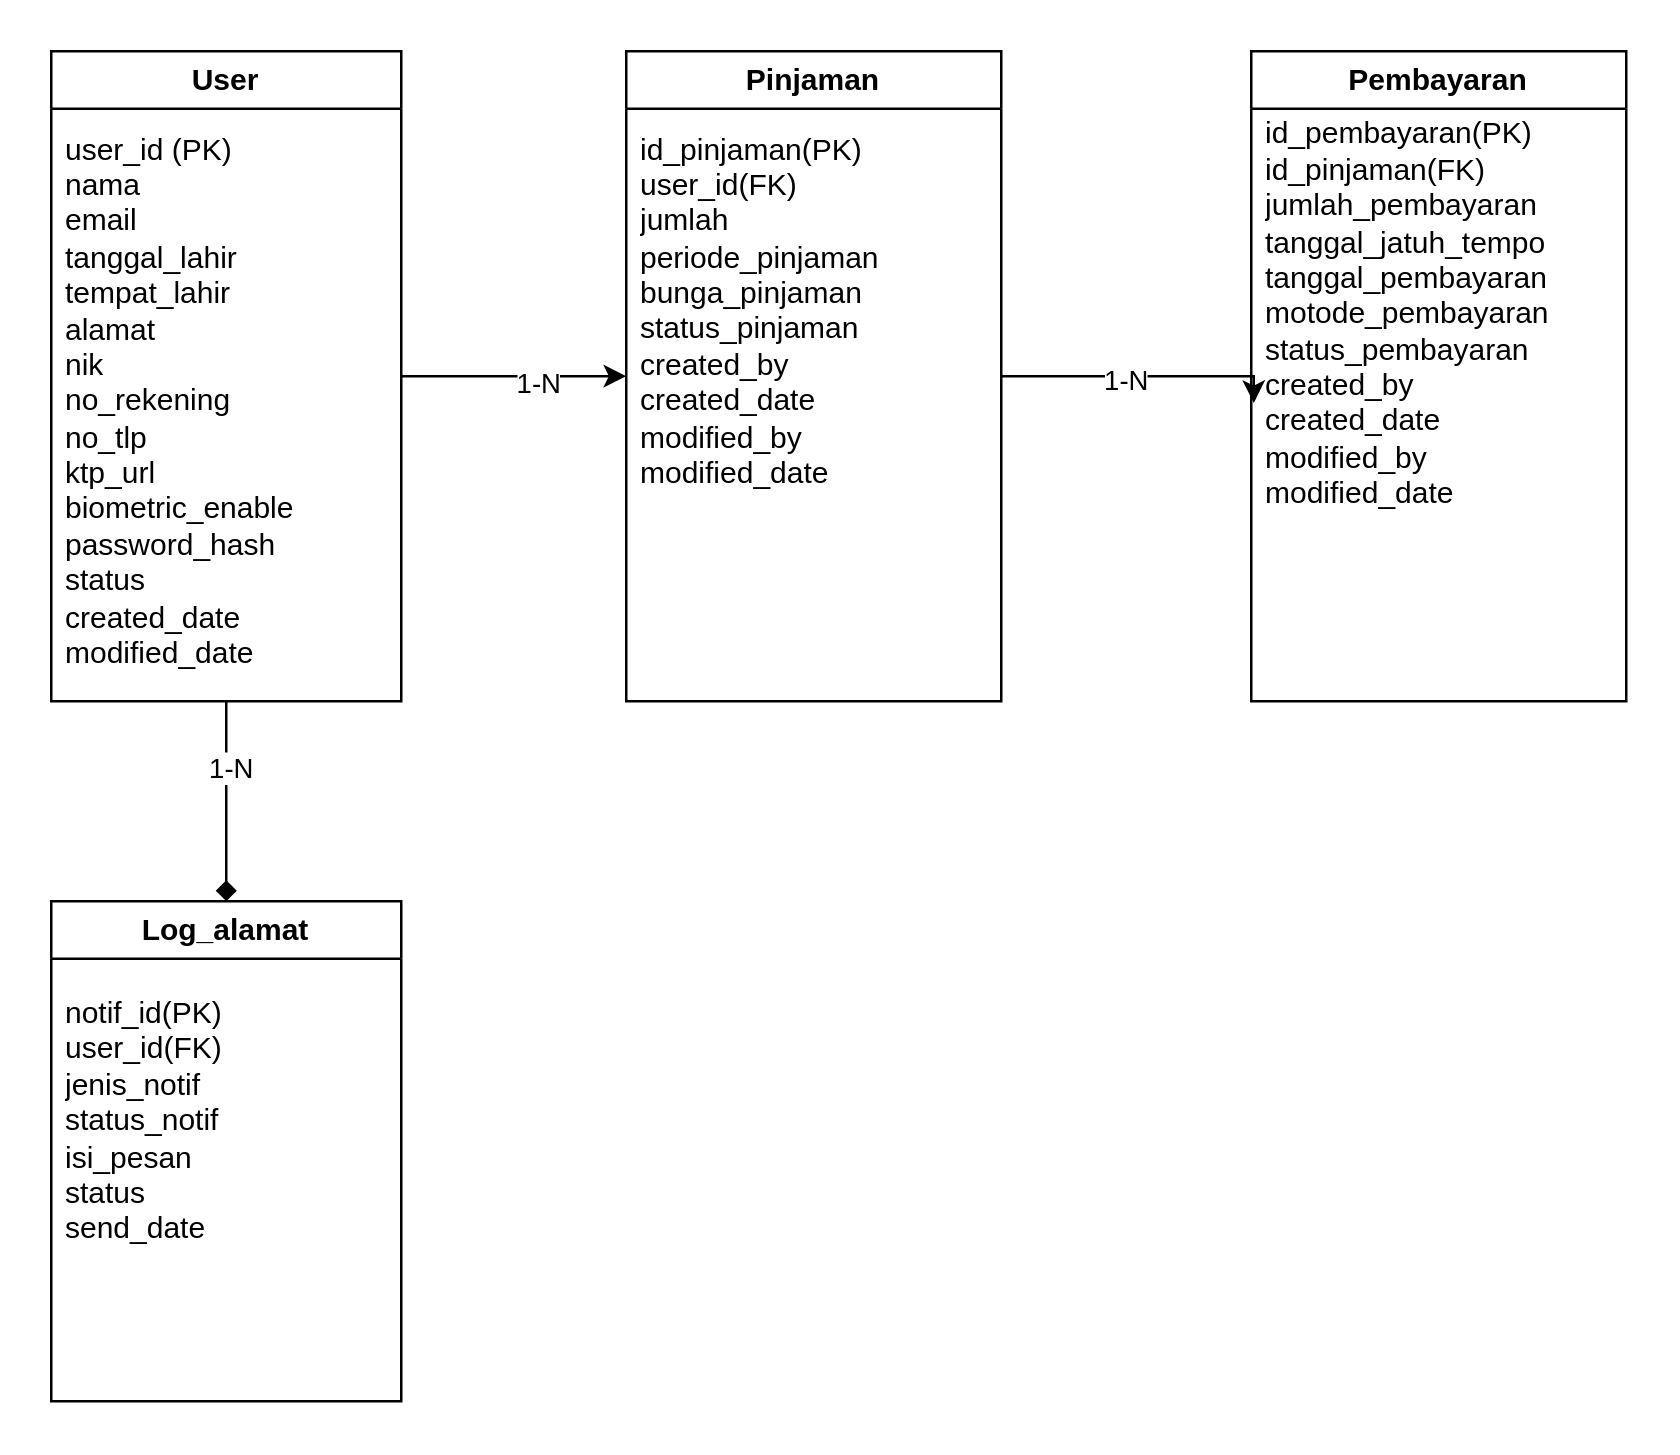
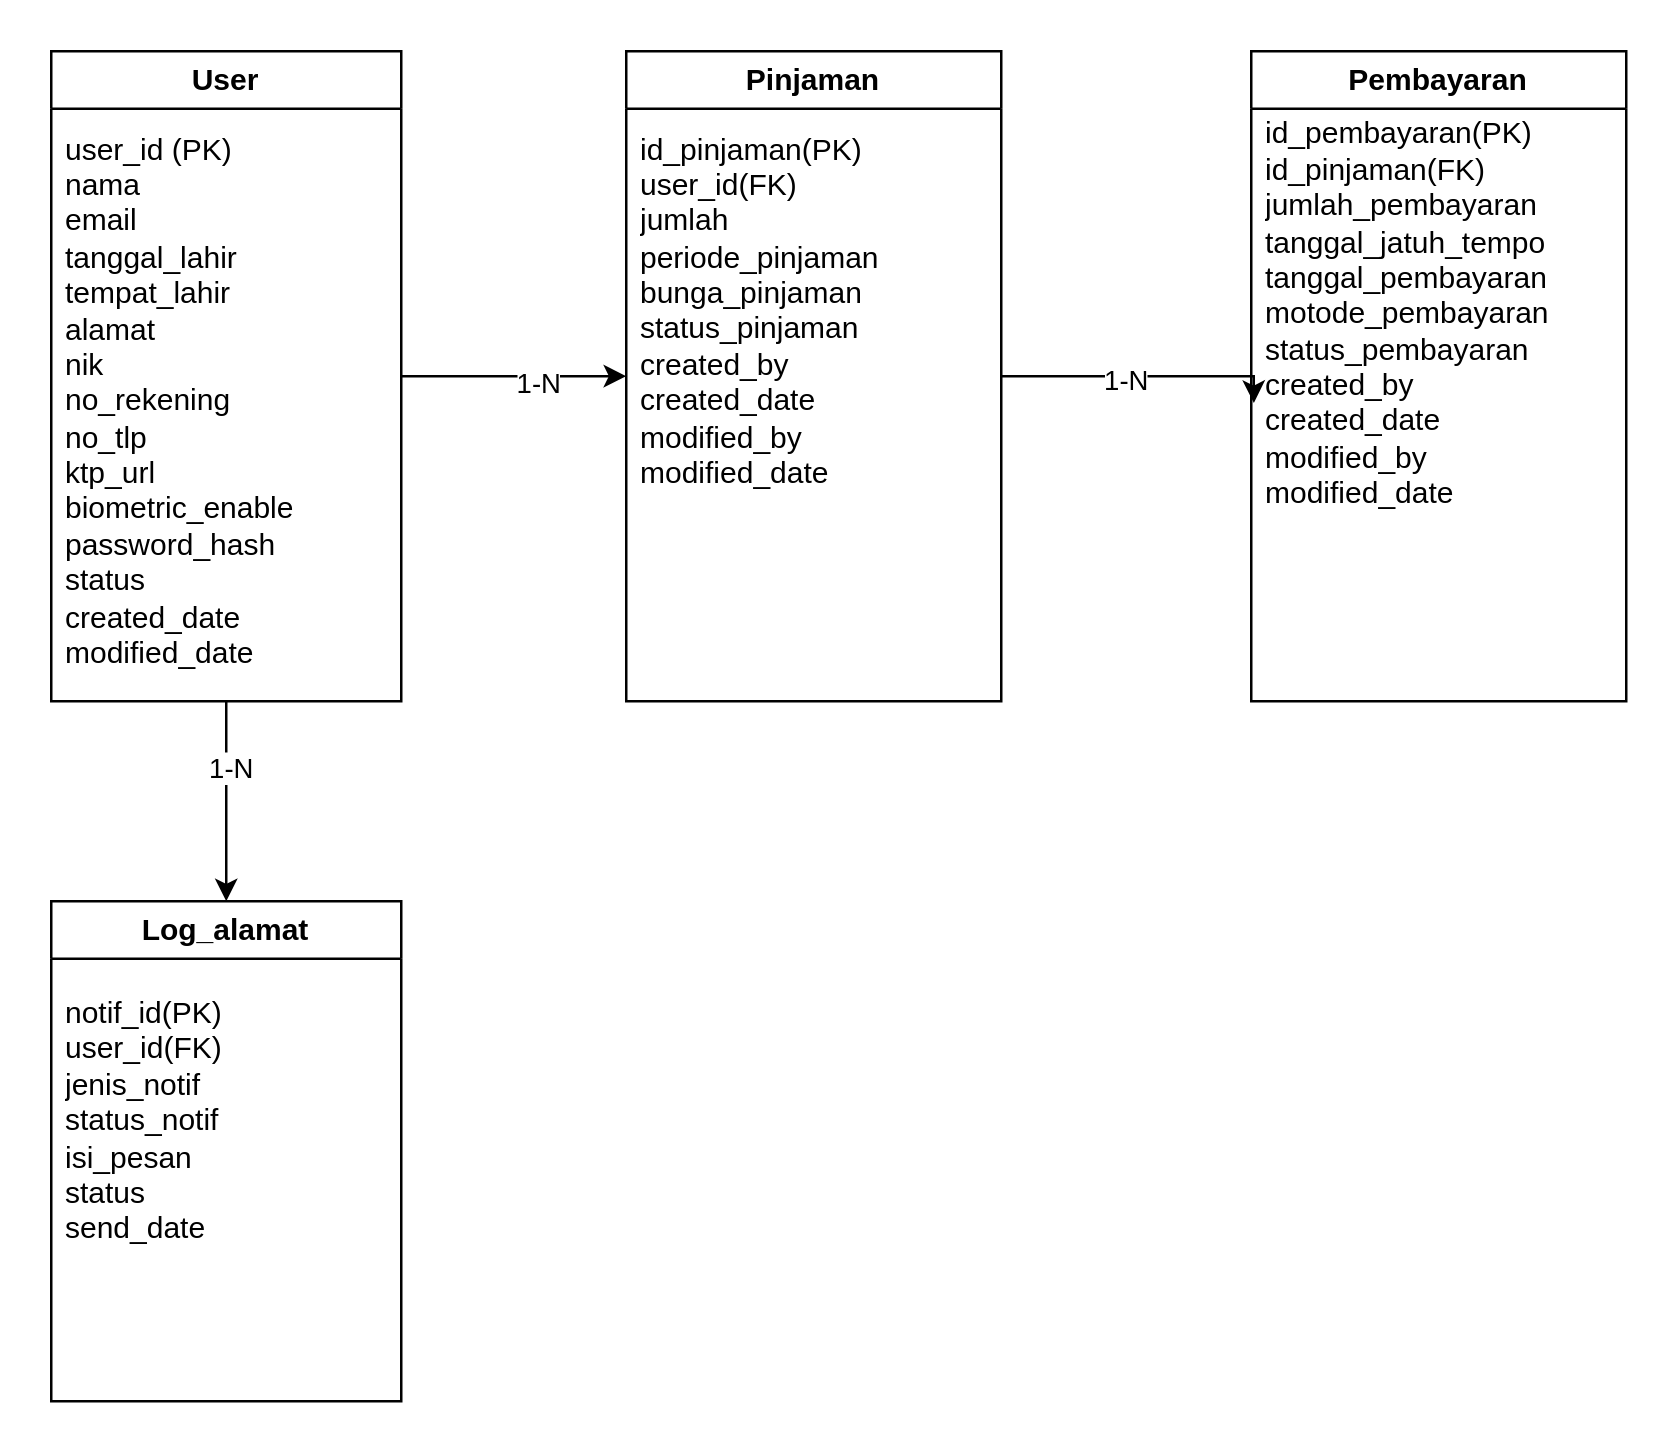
(226, 881) -> (226, 882)
